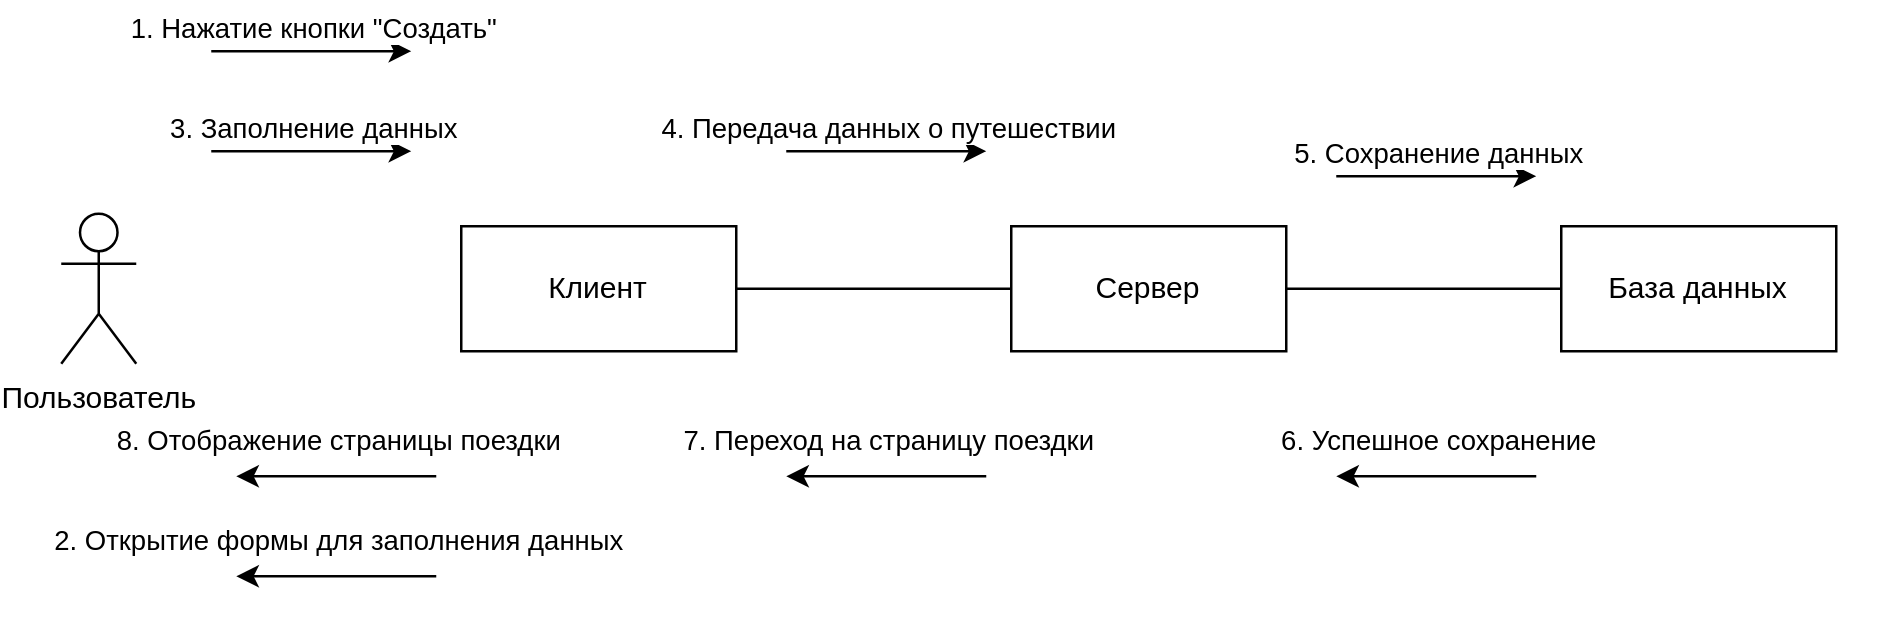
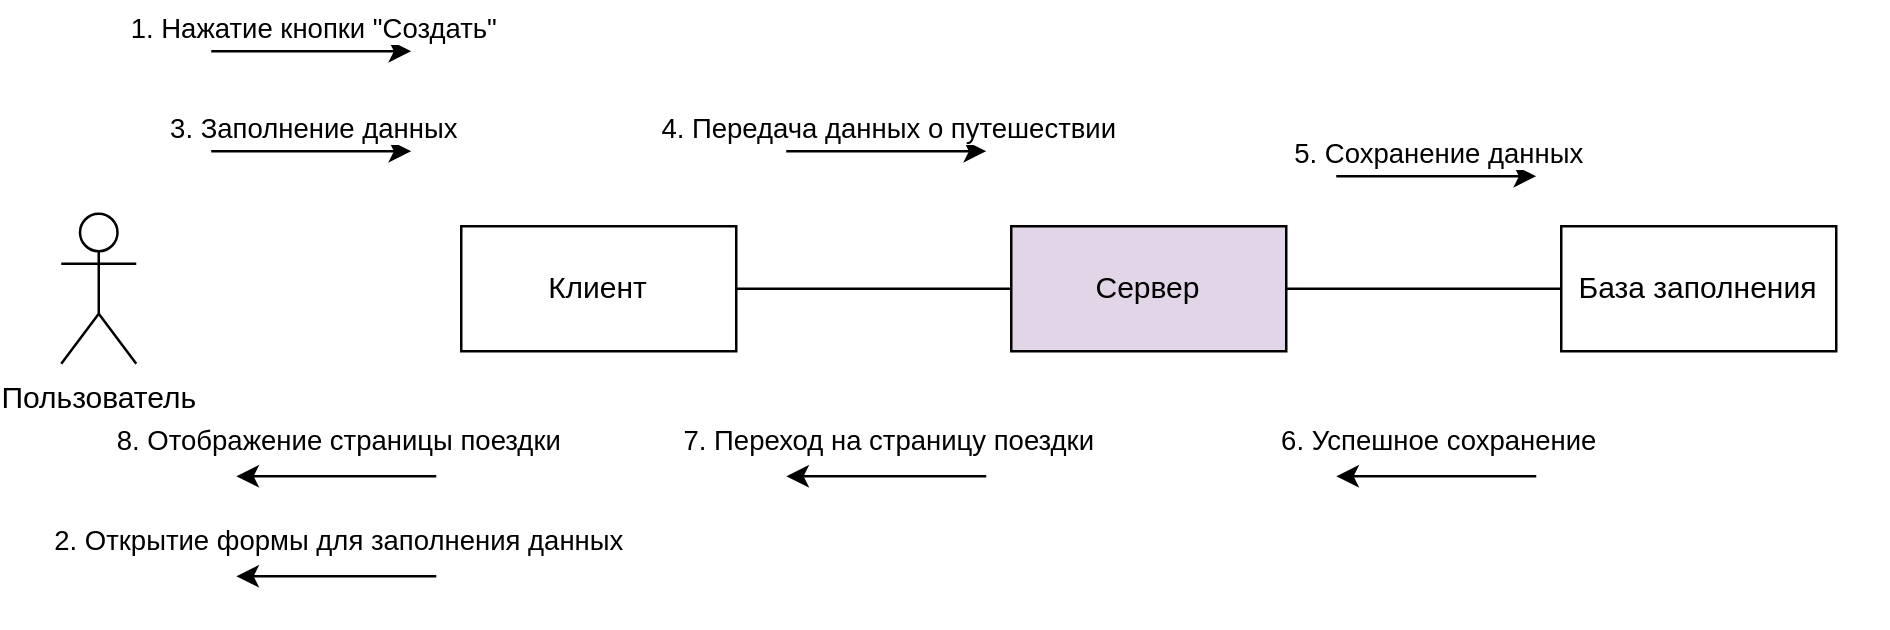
(1149, 289) -> (1149, 289)
(1699, 289) -> (1699, 289)
